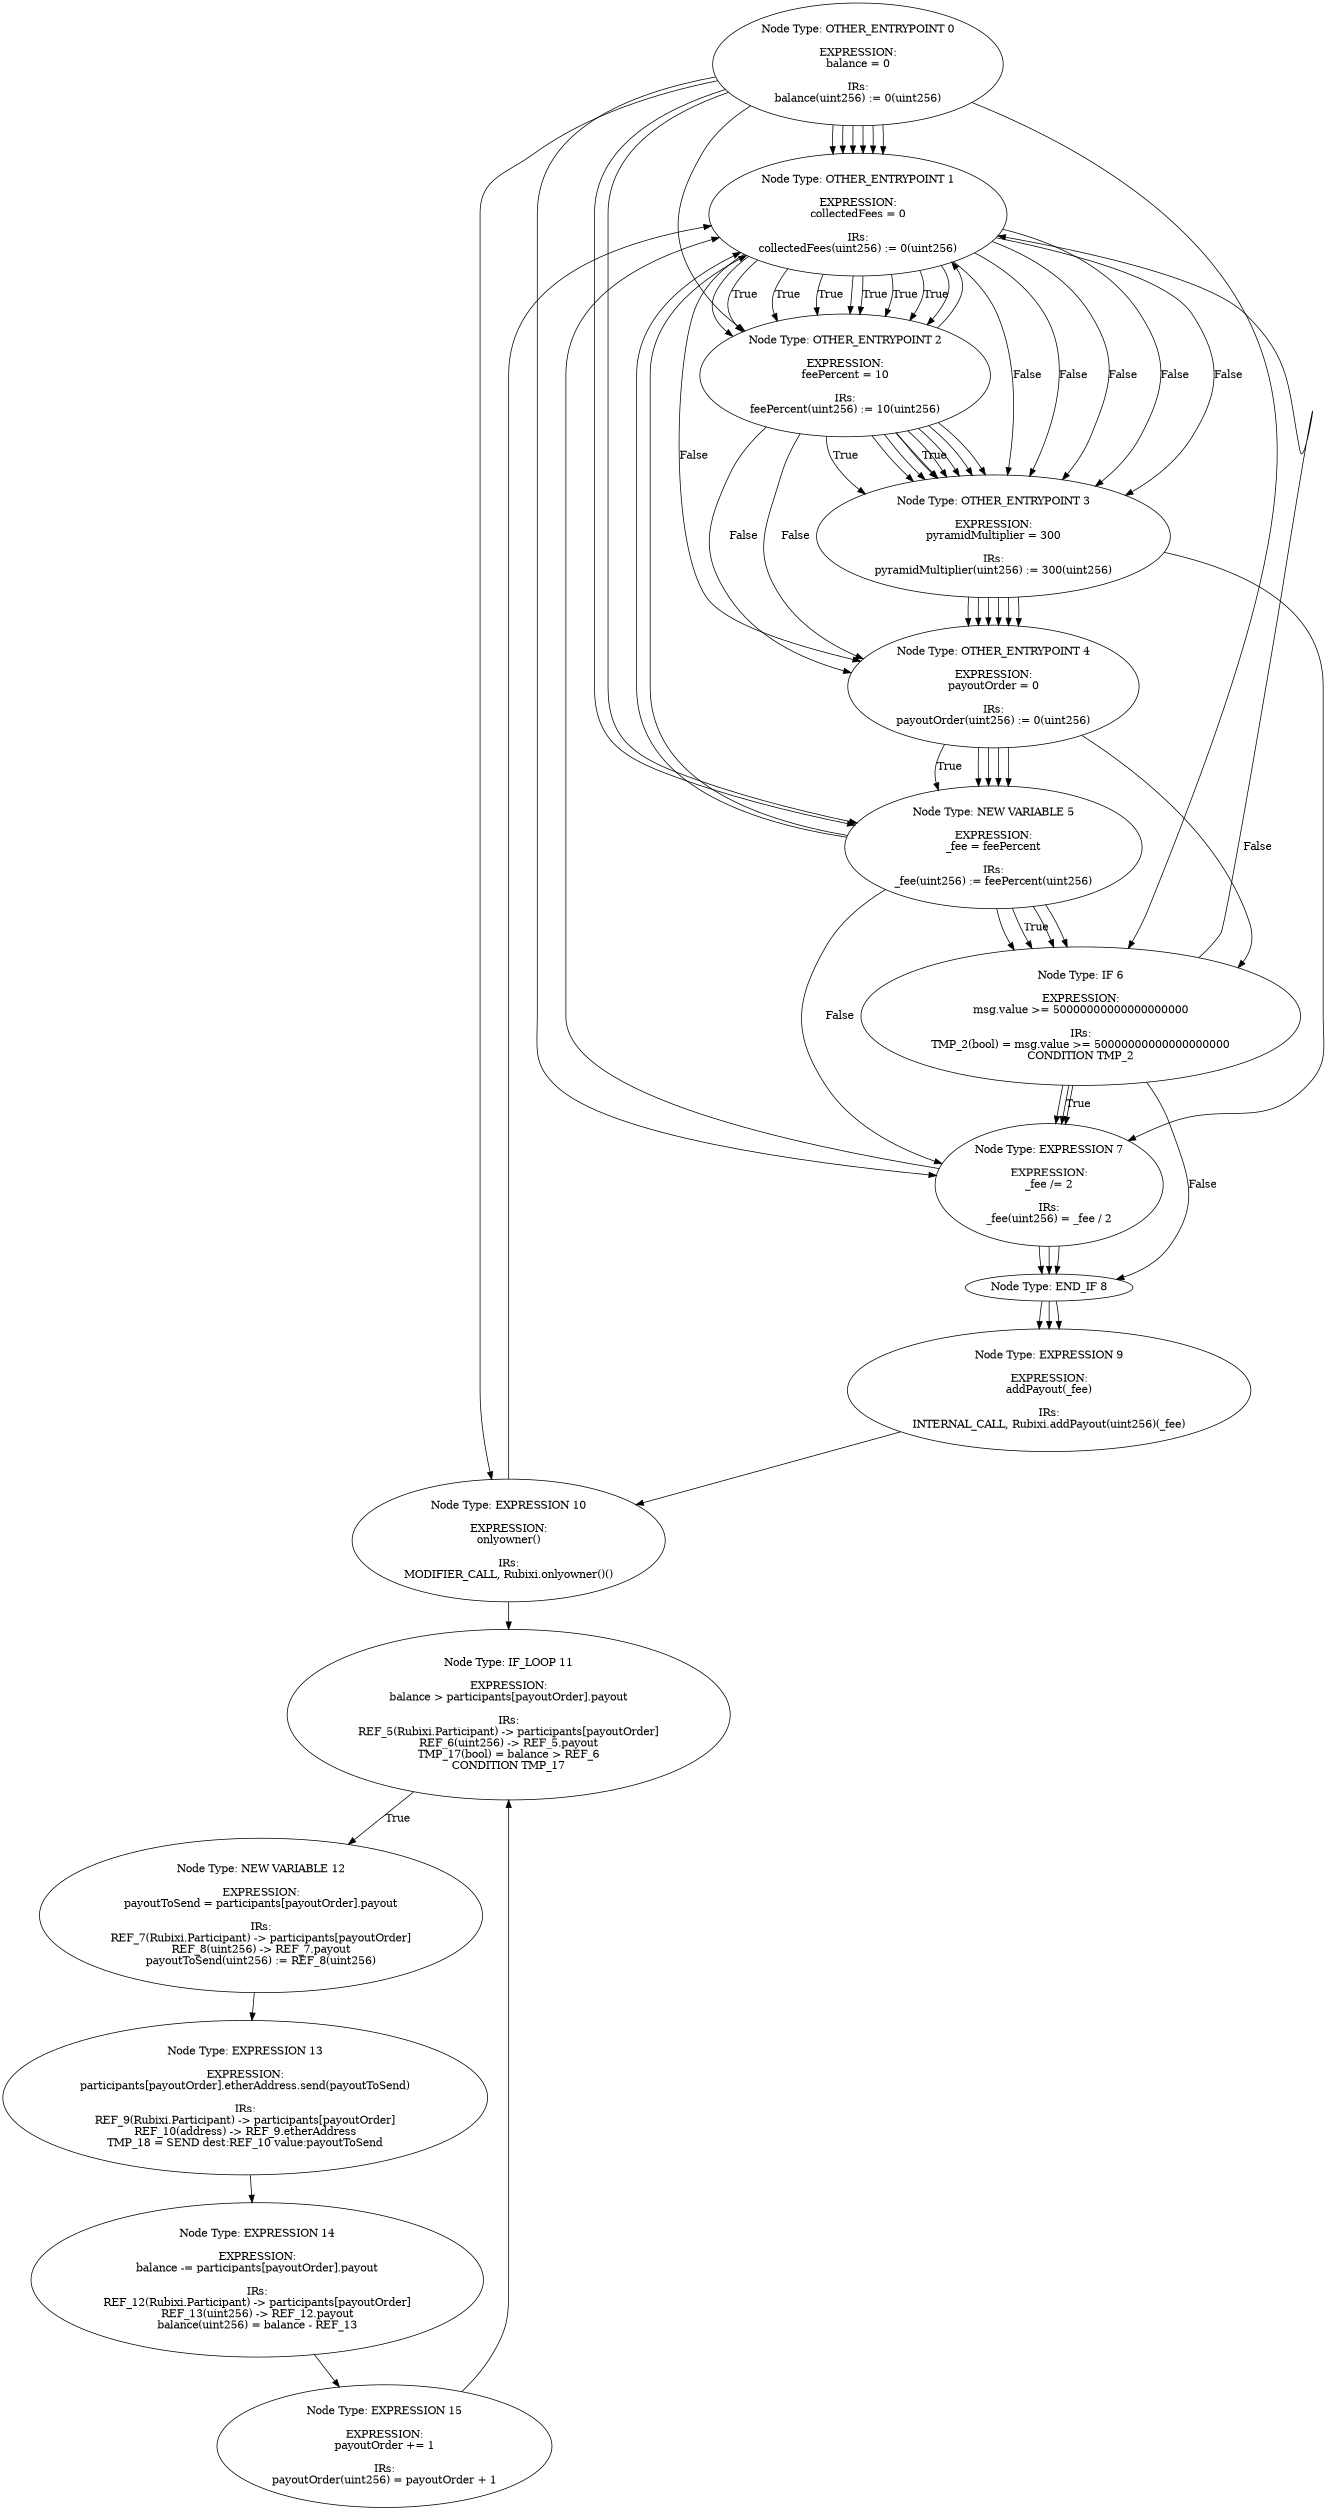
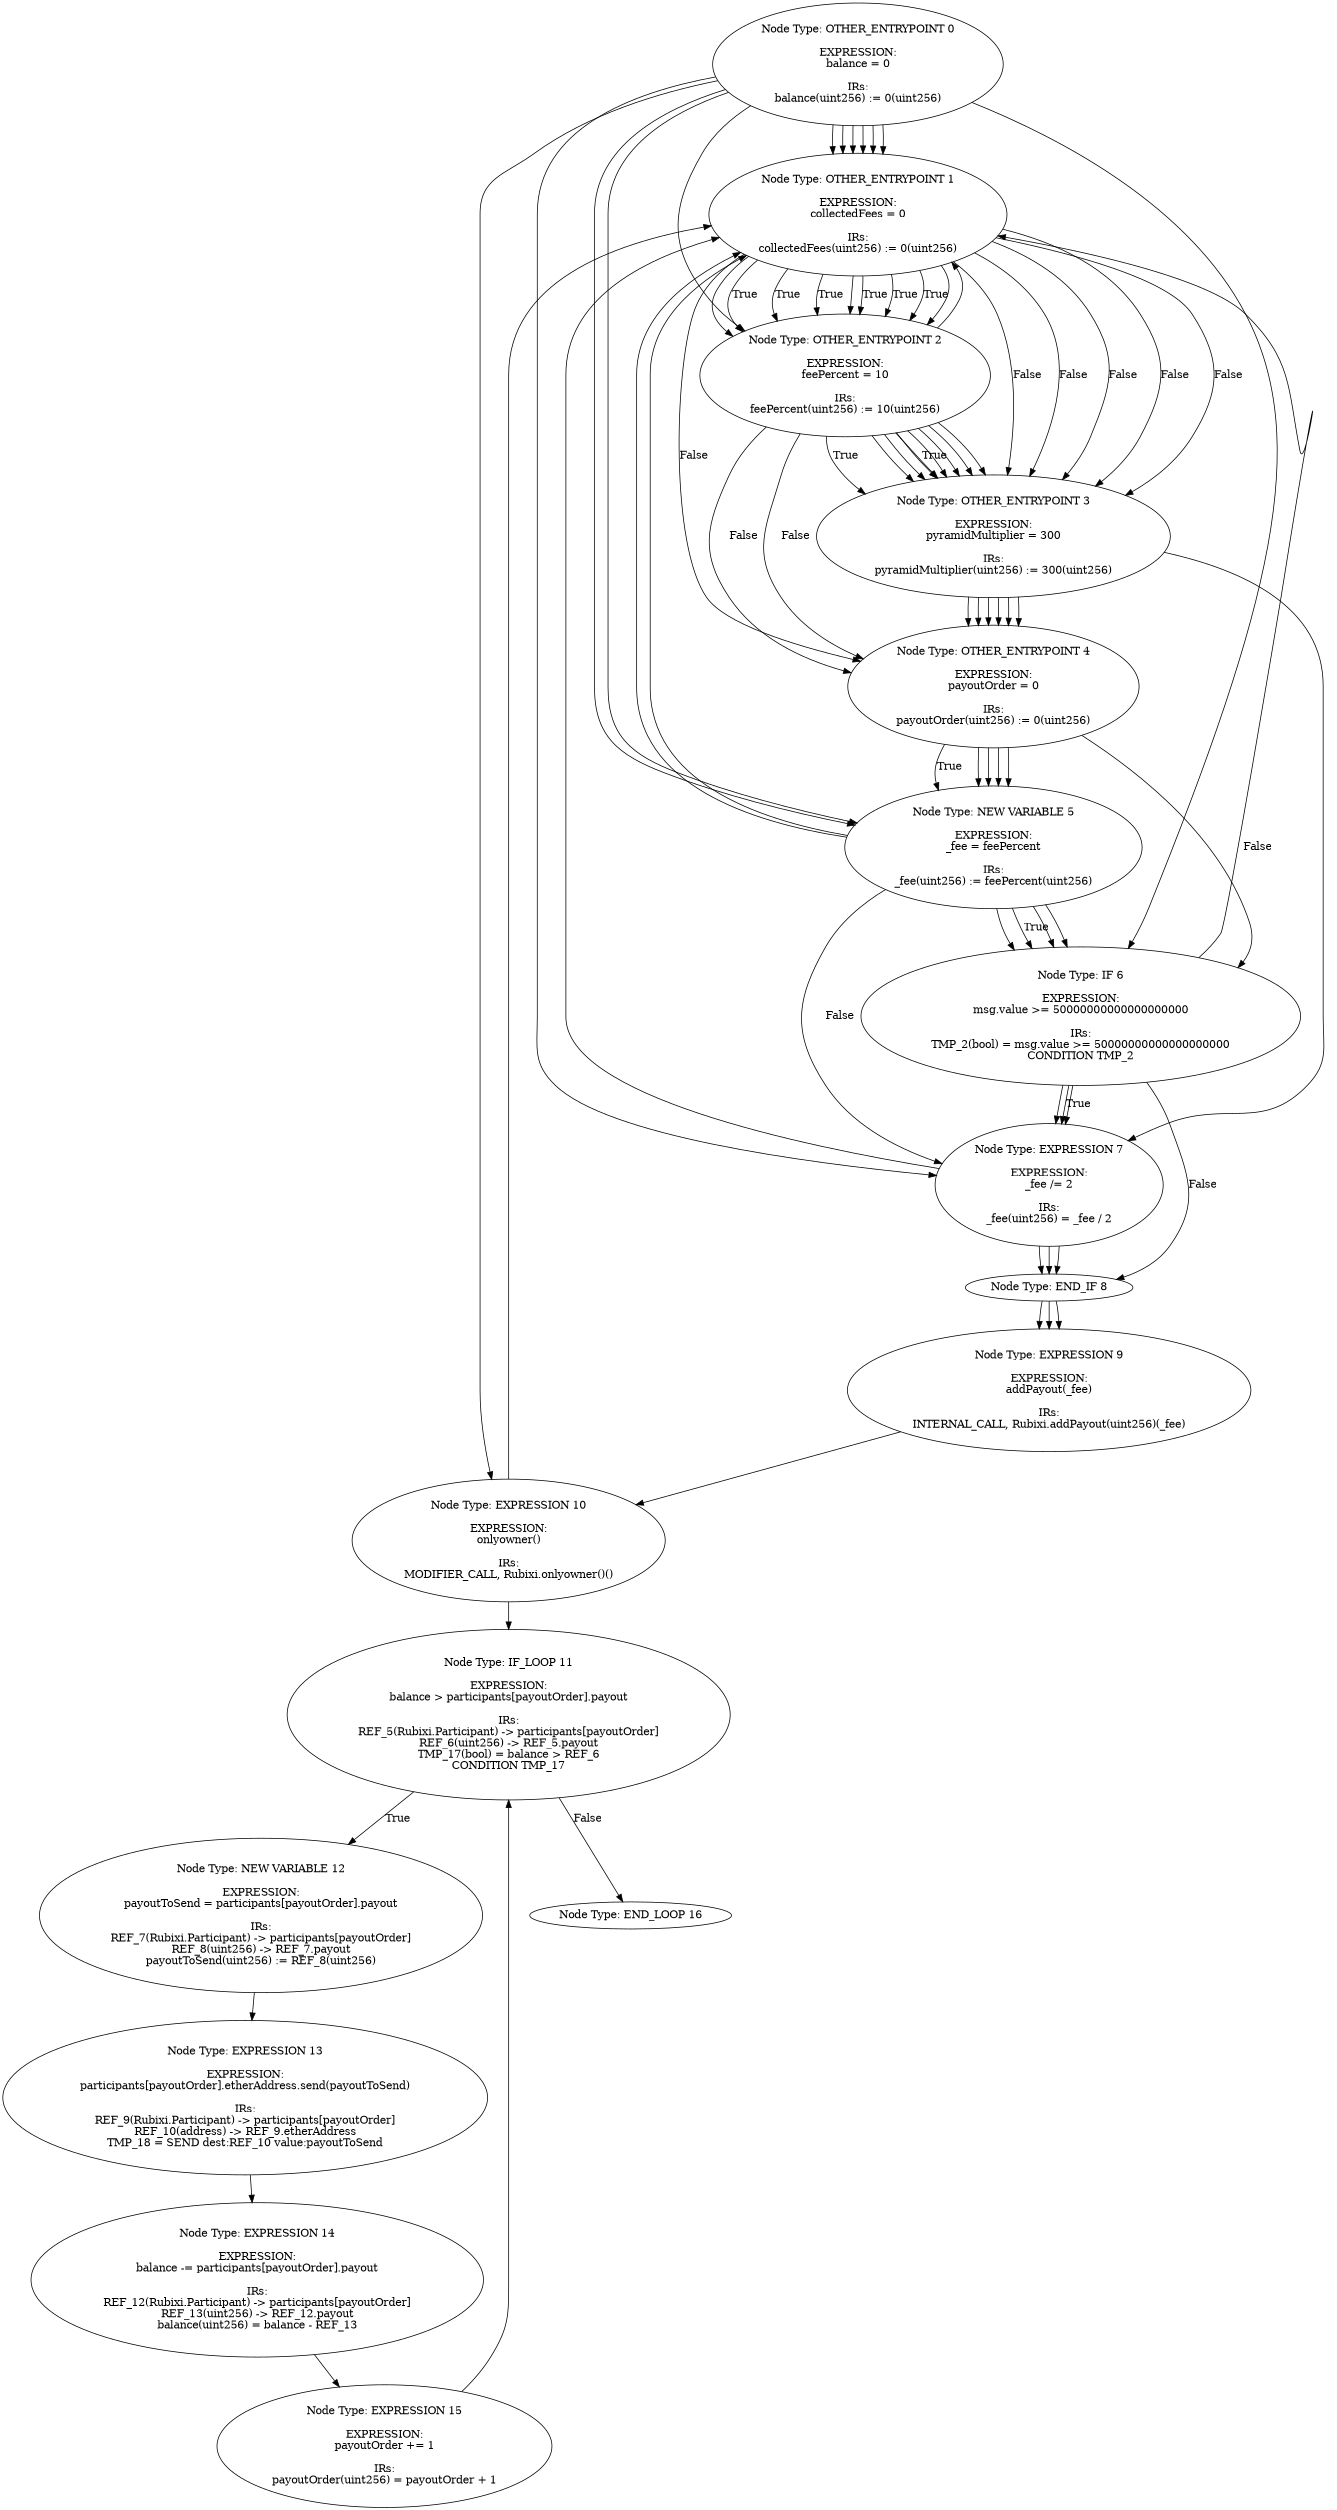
none -> (631, 1915)
